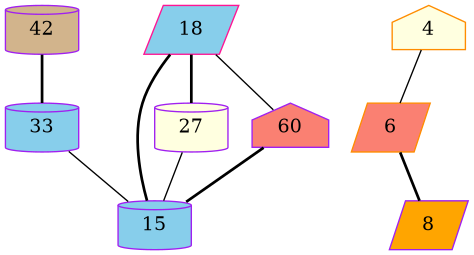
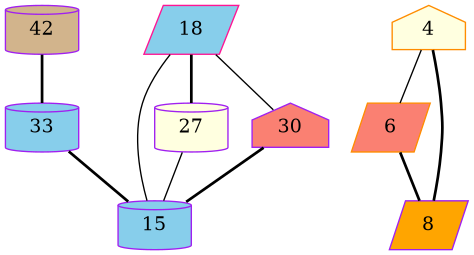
(139, 124) -> (139, 124)
none -> (442, 125)
(290, 128) -> (290, 128)
(98, 176) -> (98, 176)
